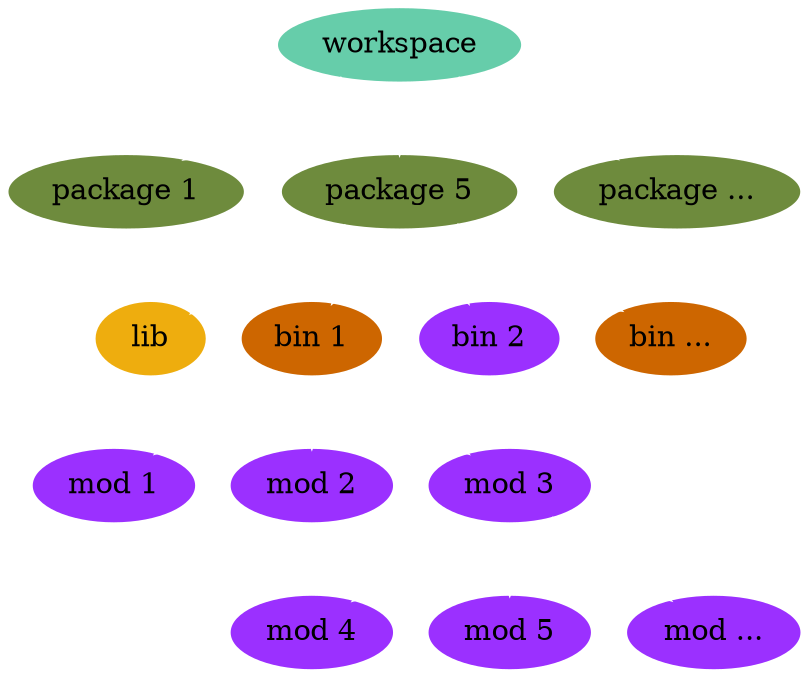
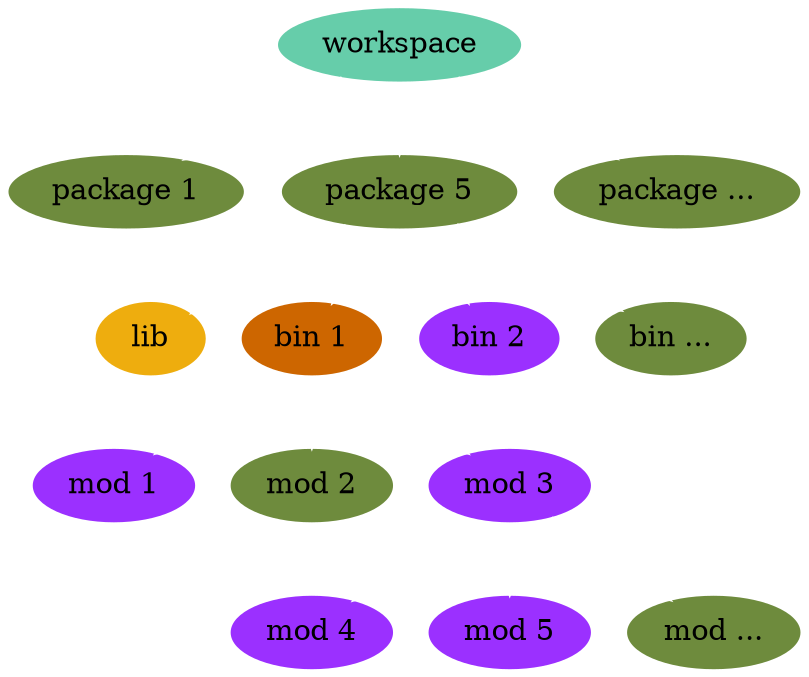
(671, 339) -> (671, 339)
(312, 486) -> (312, 486)
(714, 632) -> (714, 632)
